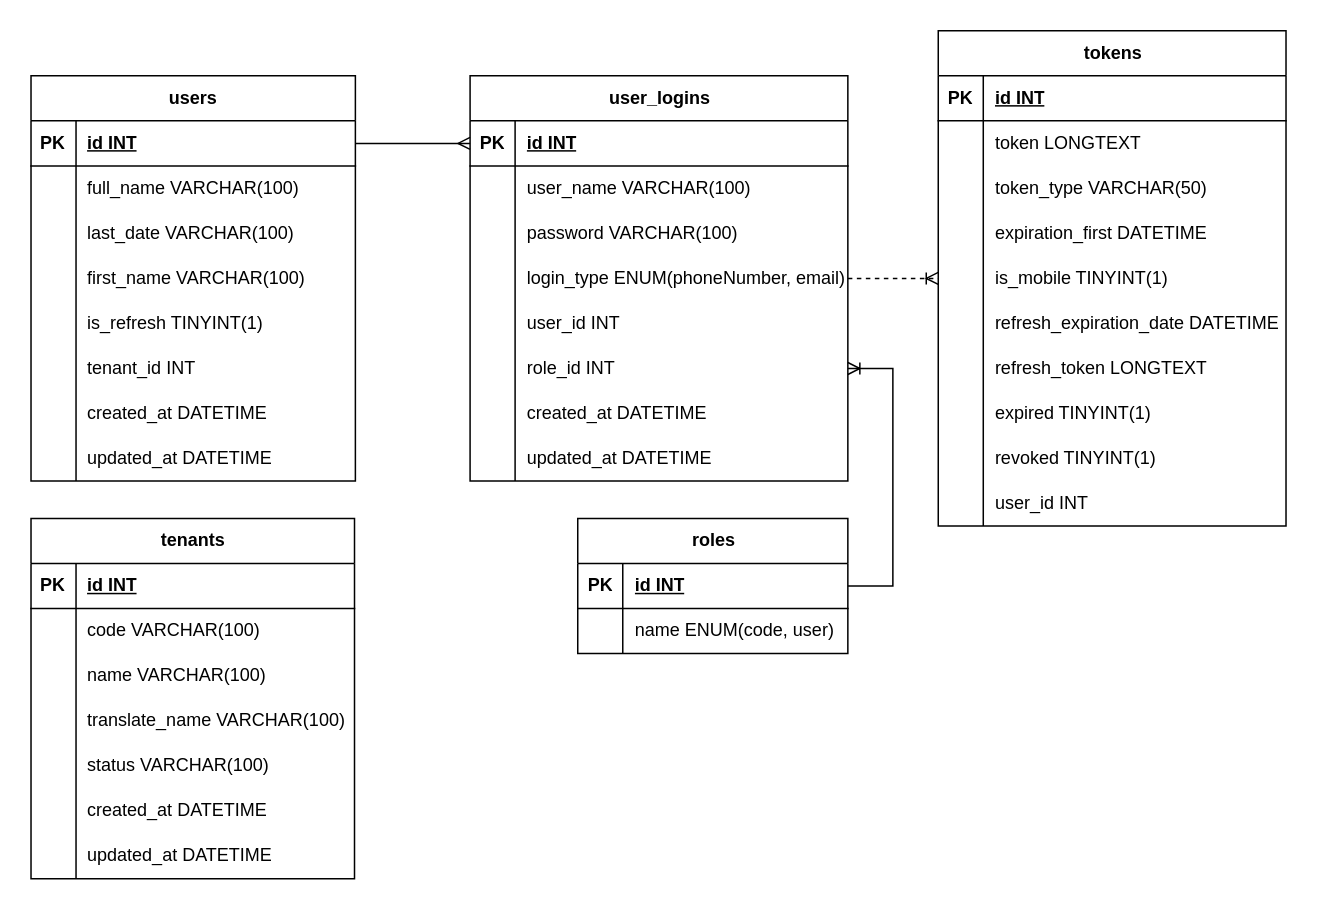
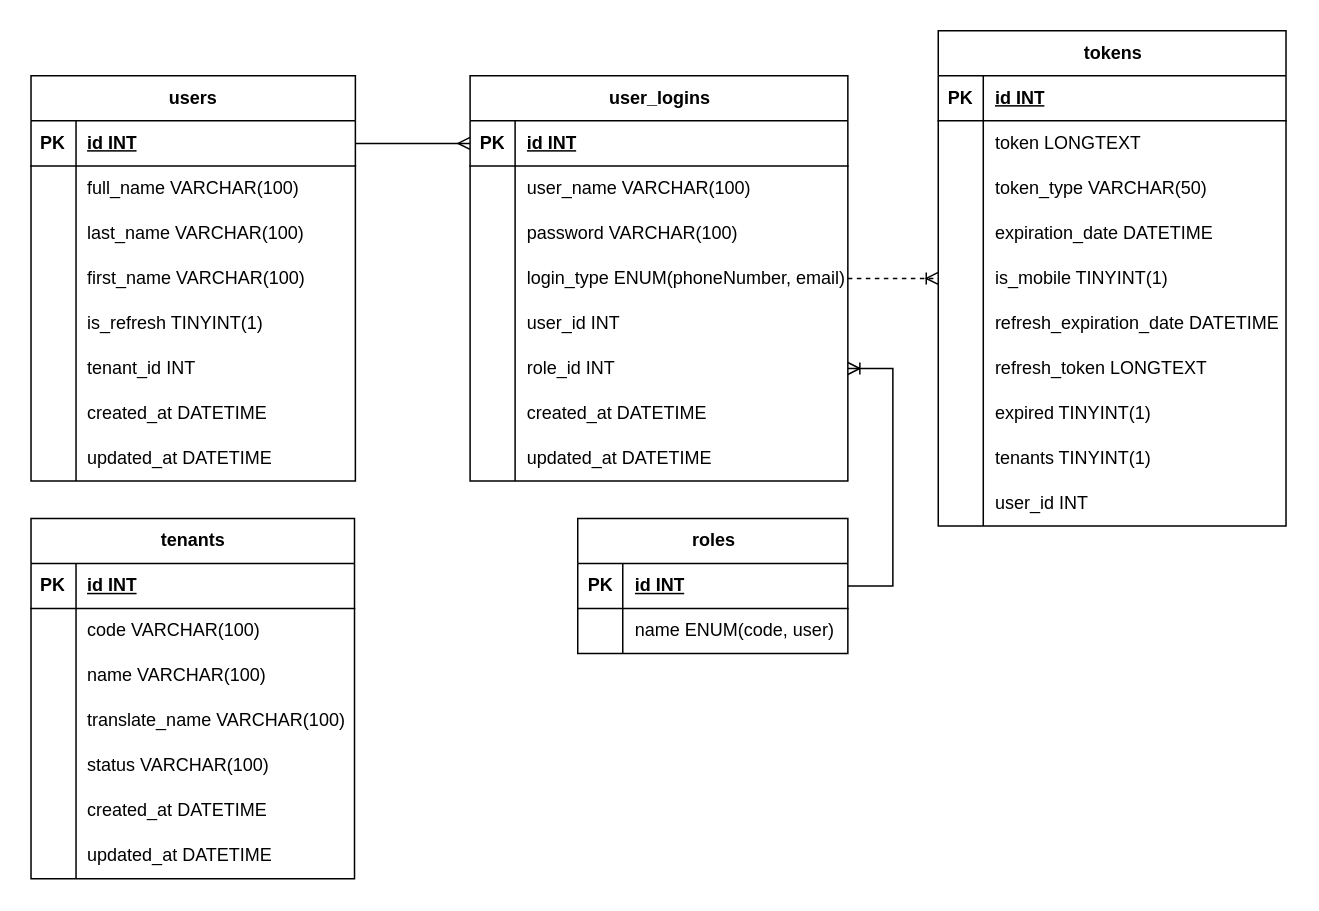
(194, 233) -> (194, 233)
(1112, 233) -> (1109, 233)
(1084, 458) -> (1084, 458)
